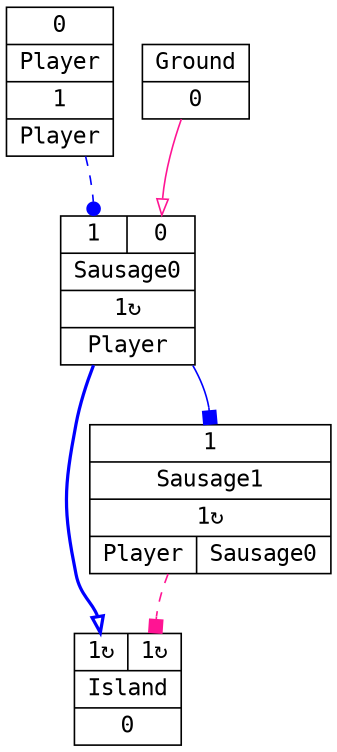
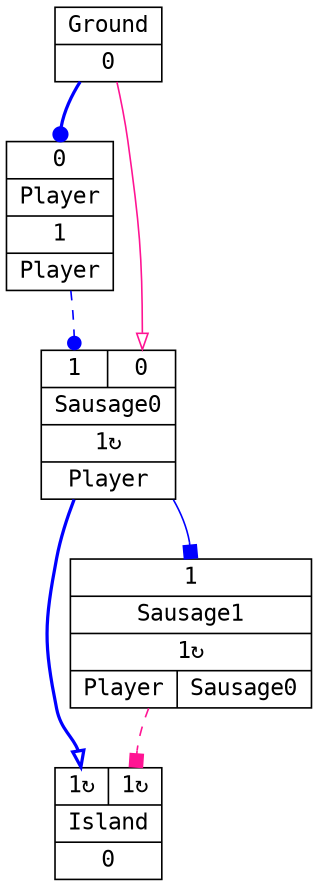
none -> (68, 104)
